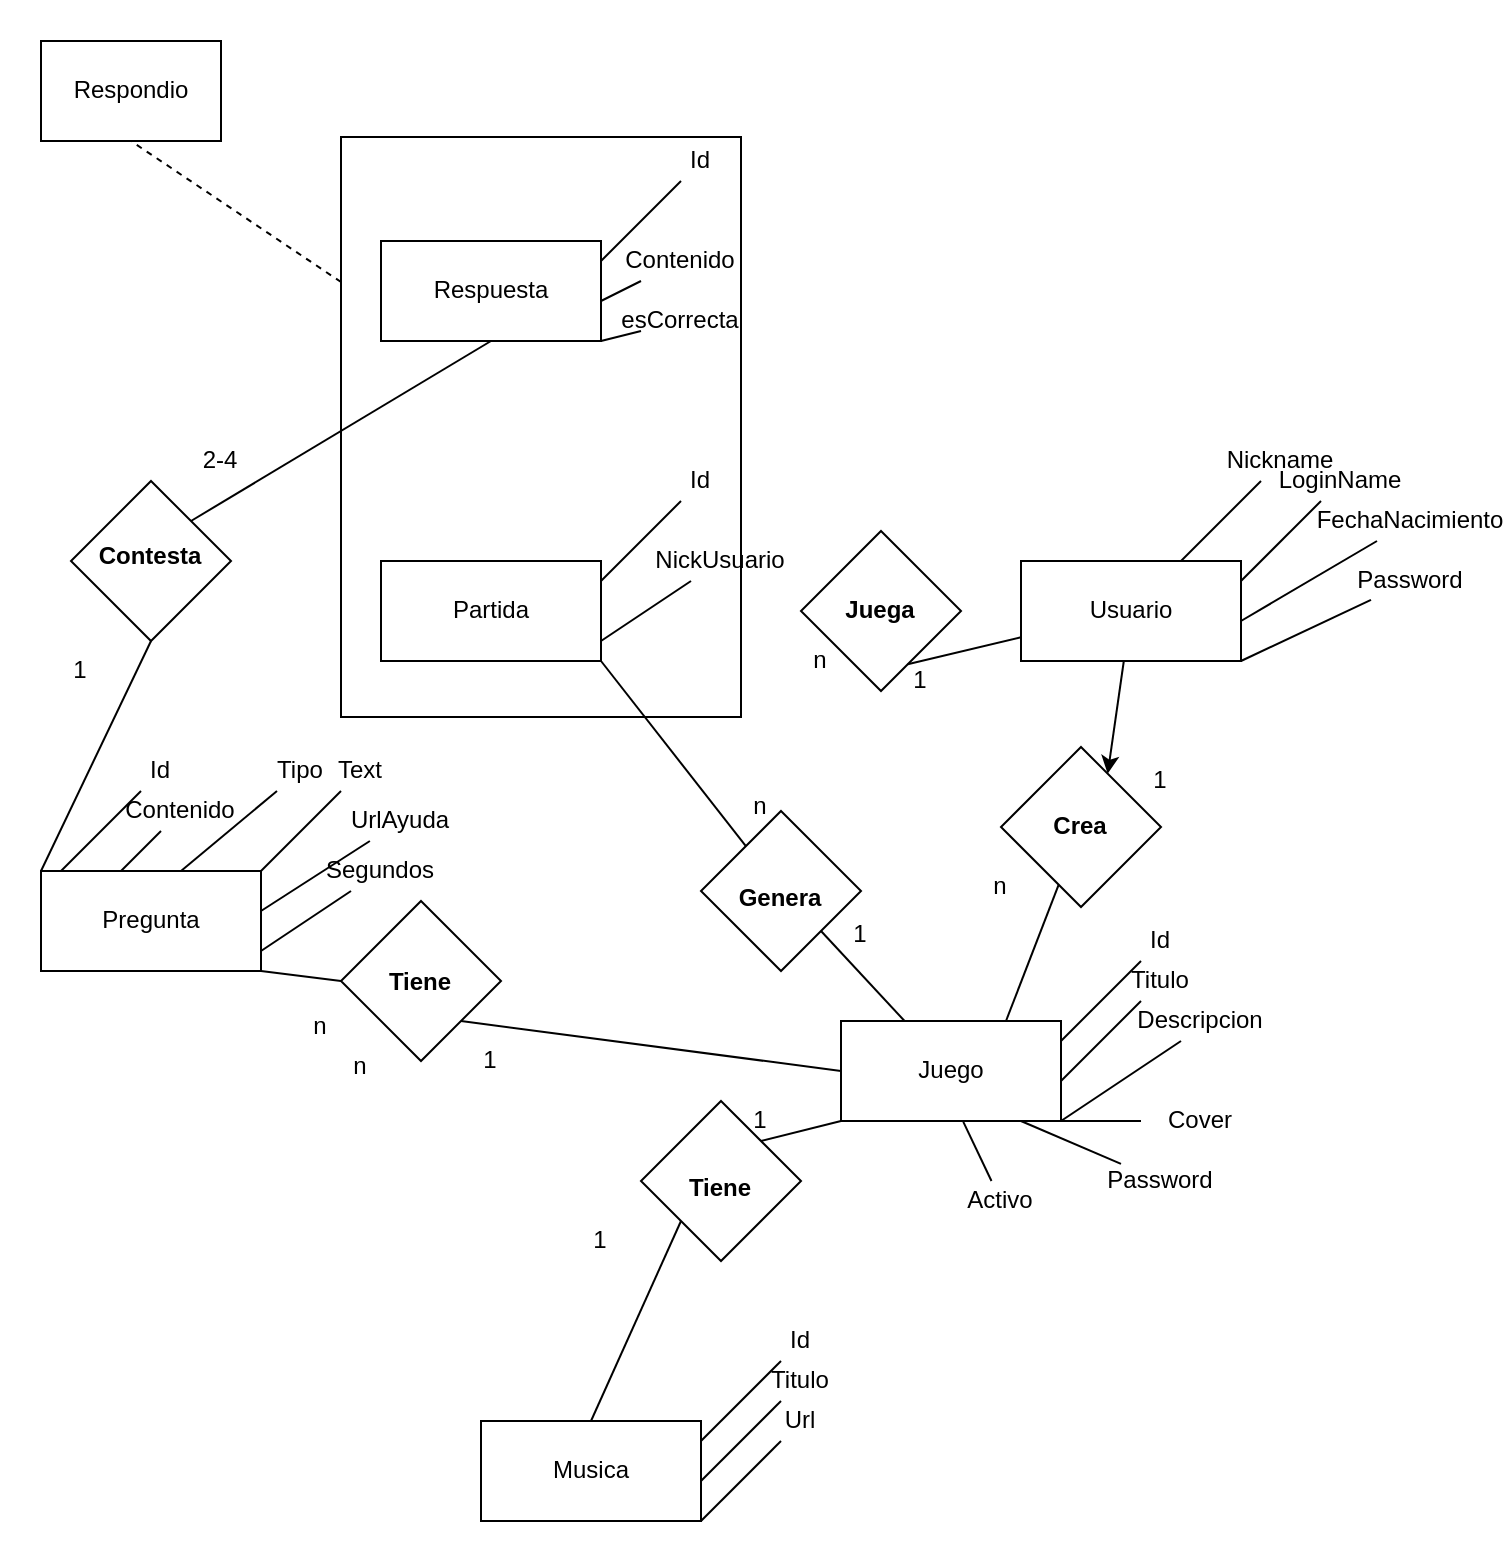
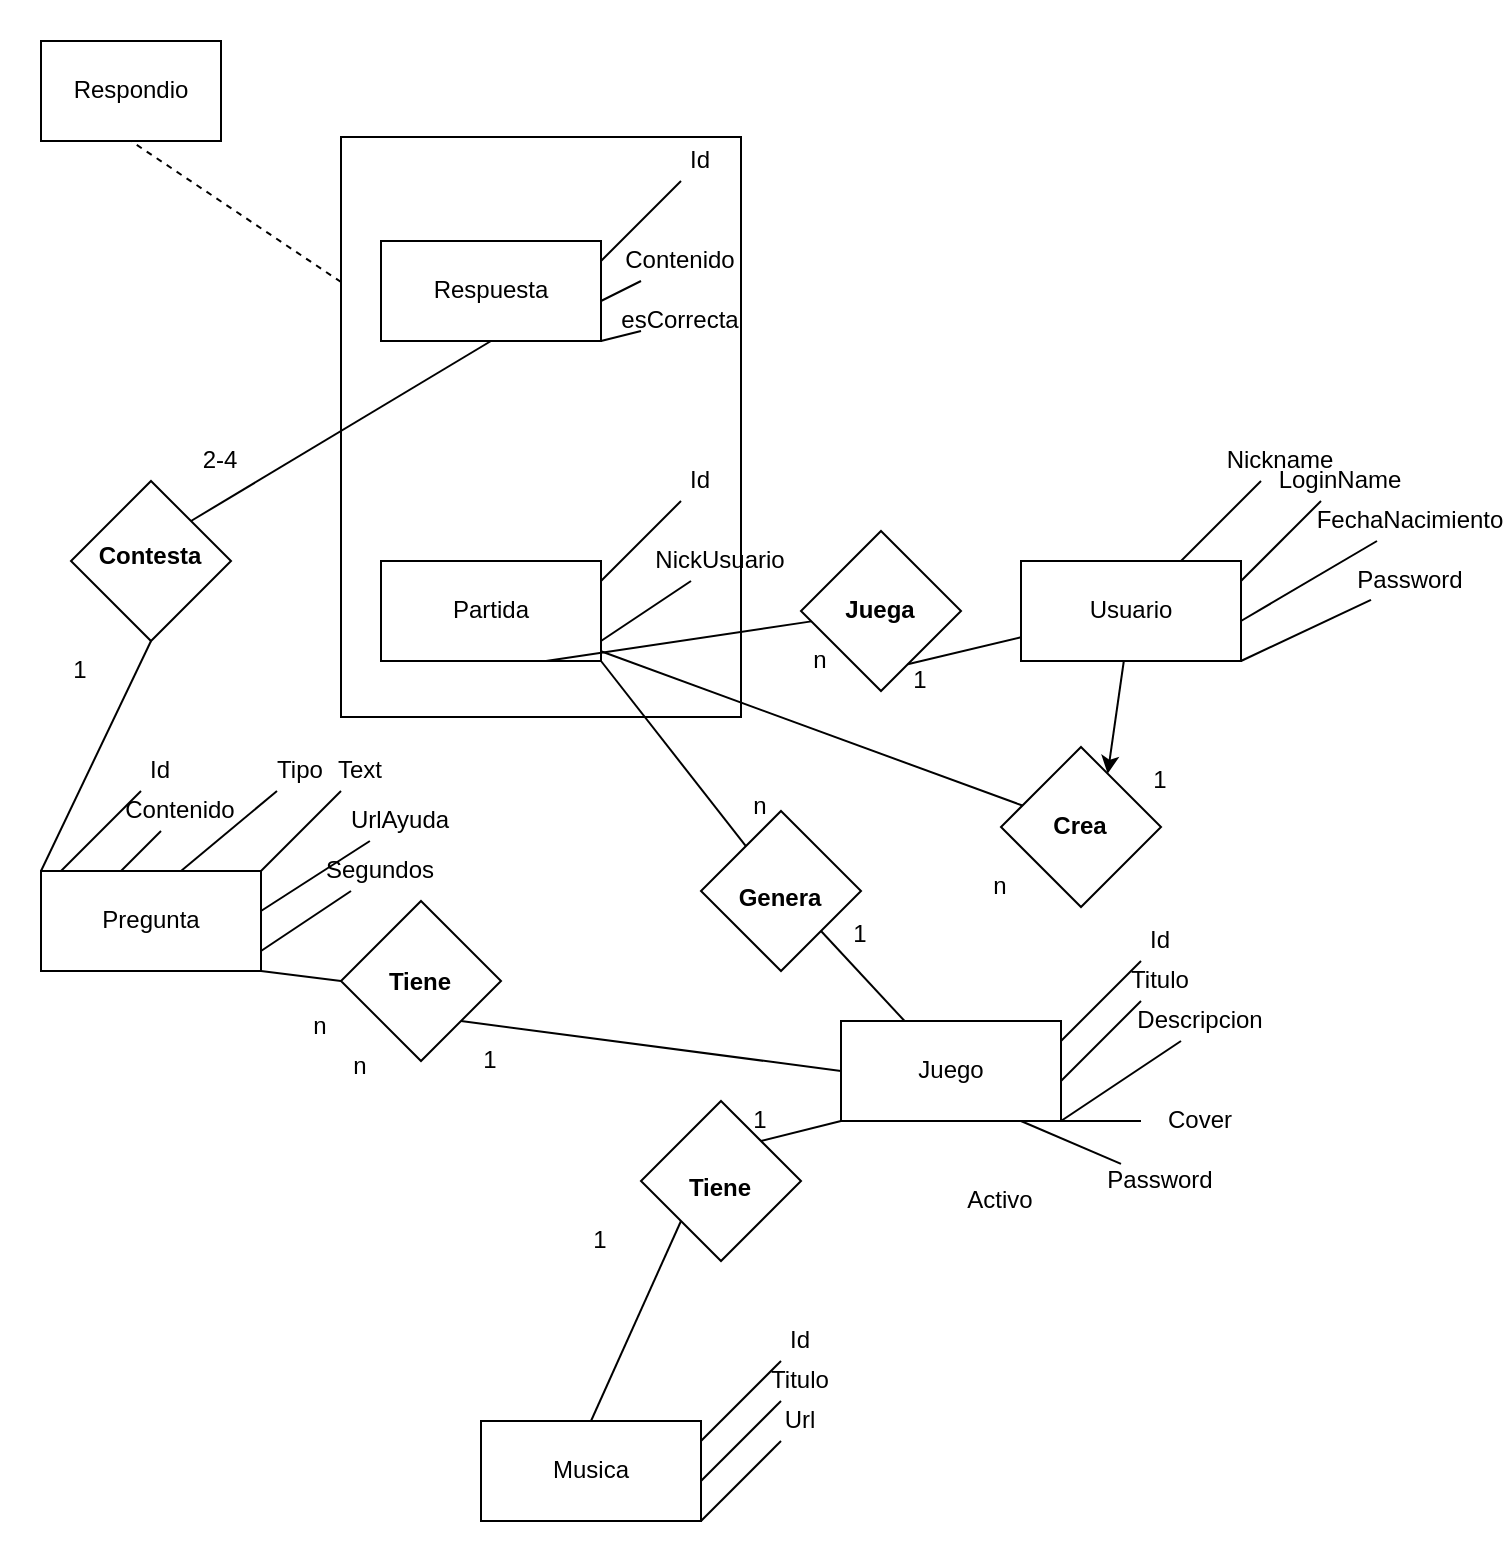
none -> (711, 636)
(1032, 953) -> (815, 730)
(977, 1151) -> none
